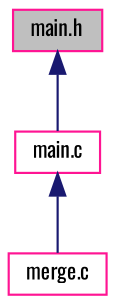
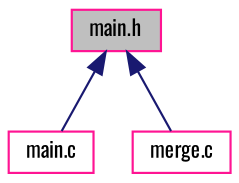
(58, 225) -> (154, 101)
